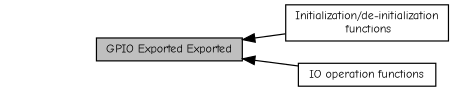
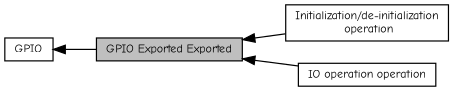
(367, 23) -> (367, 23)
none -> (29, 49)
(367, 75) -> (367, 75)
